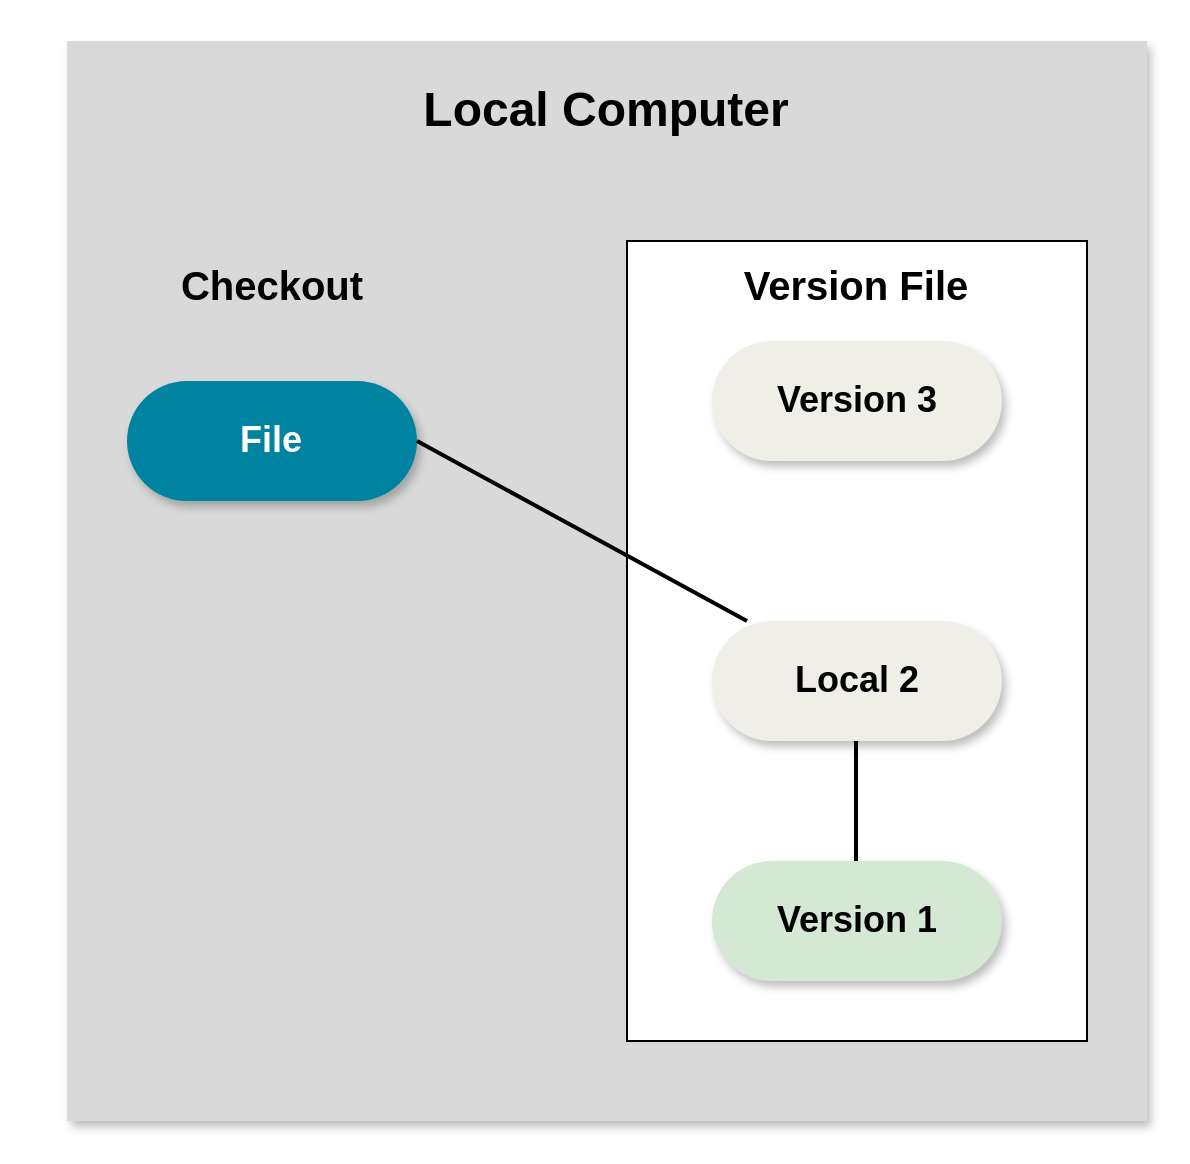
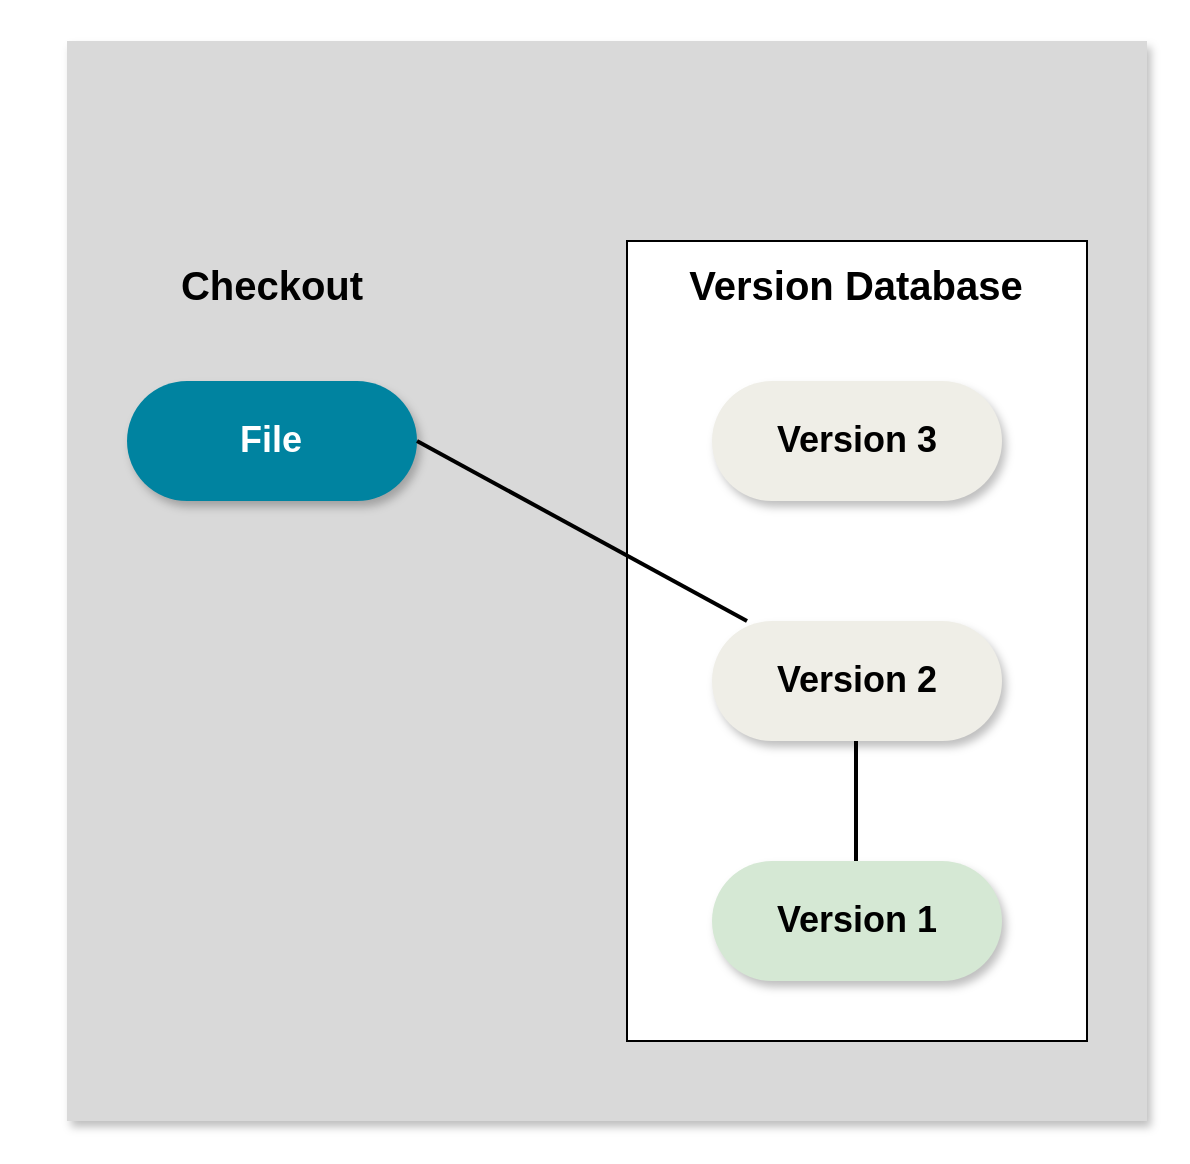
(607, 111) -> none
(857, 285) -> (857, 285)
(857, 401) -> (857, 441)
(858, 681) -> (858, 681)
